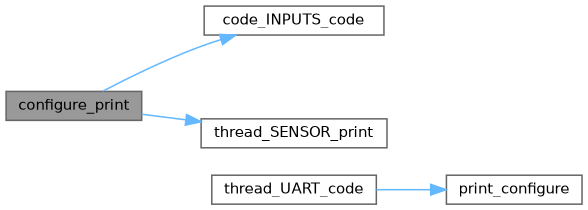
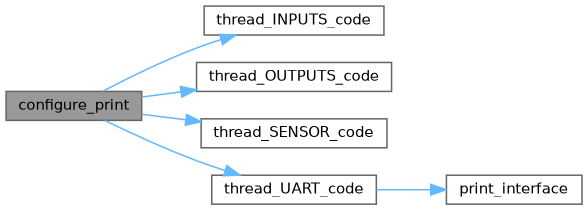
(294, 21) -> (294, 21)
none -> (294, 77)
(294, 133) -> (294, 133)
none -> (164, 148)
(514, 190) -> (514, 190)
